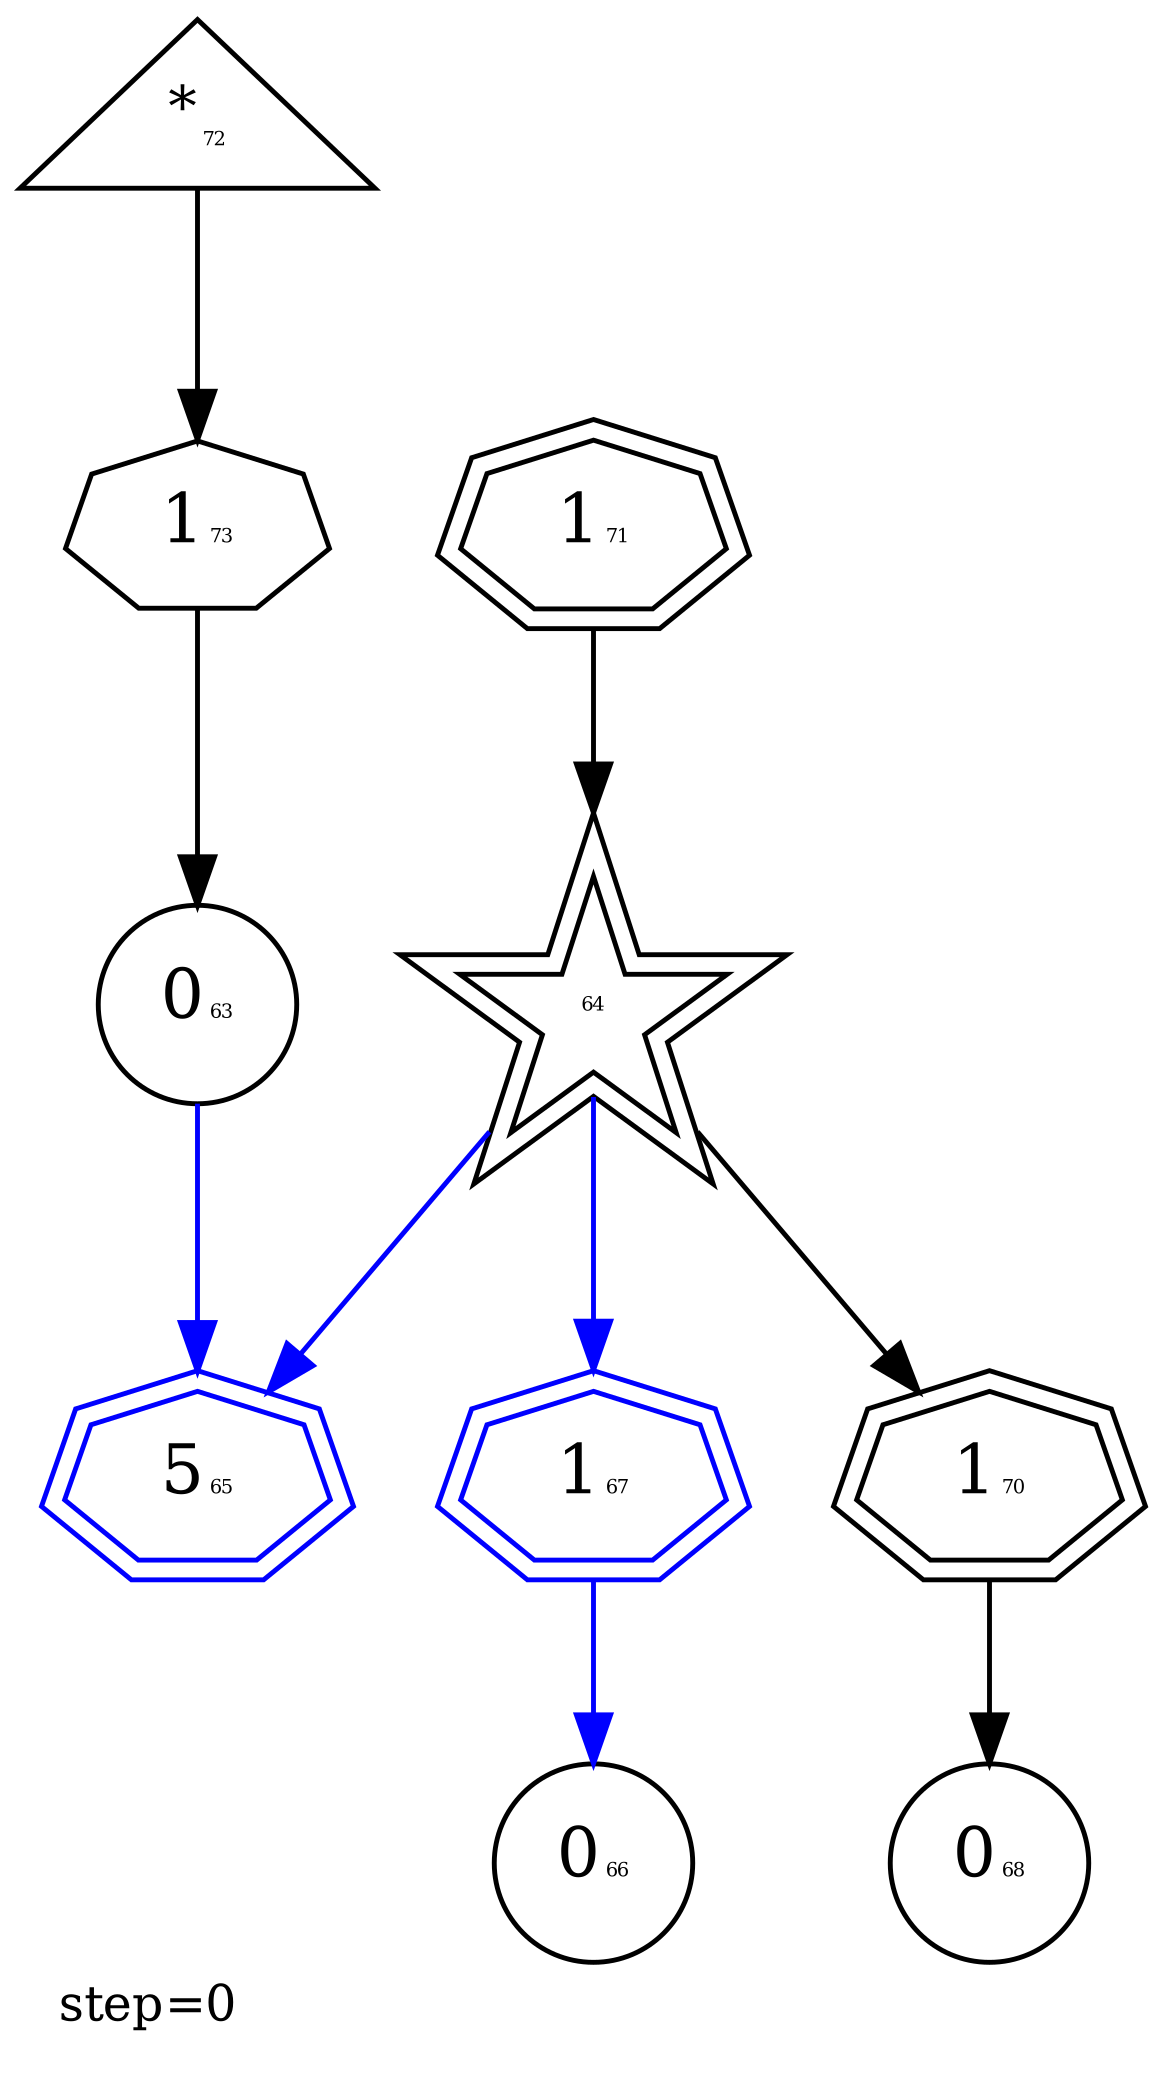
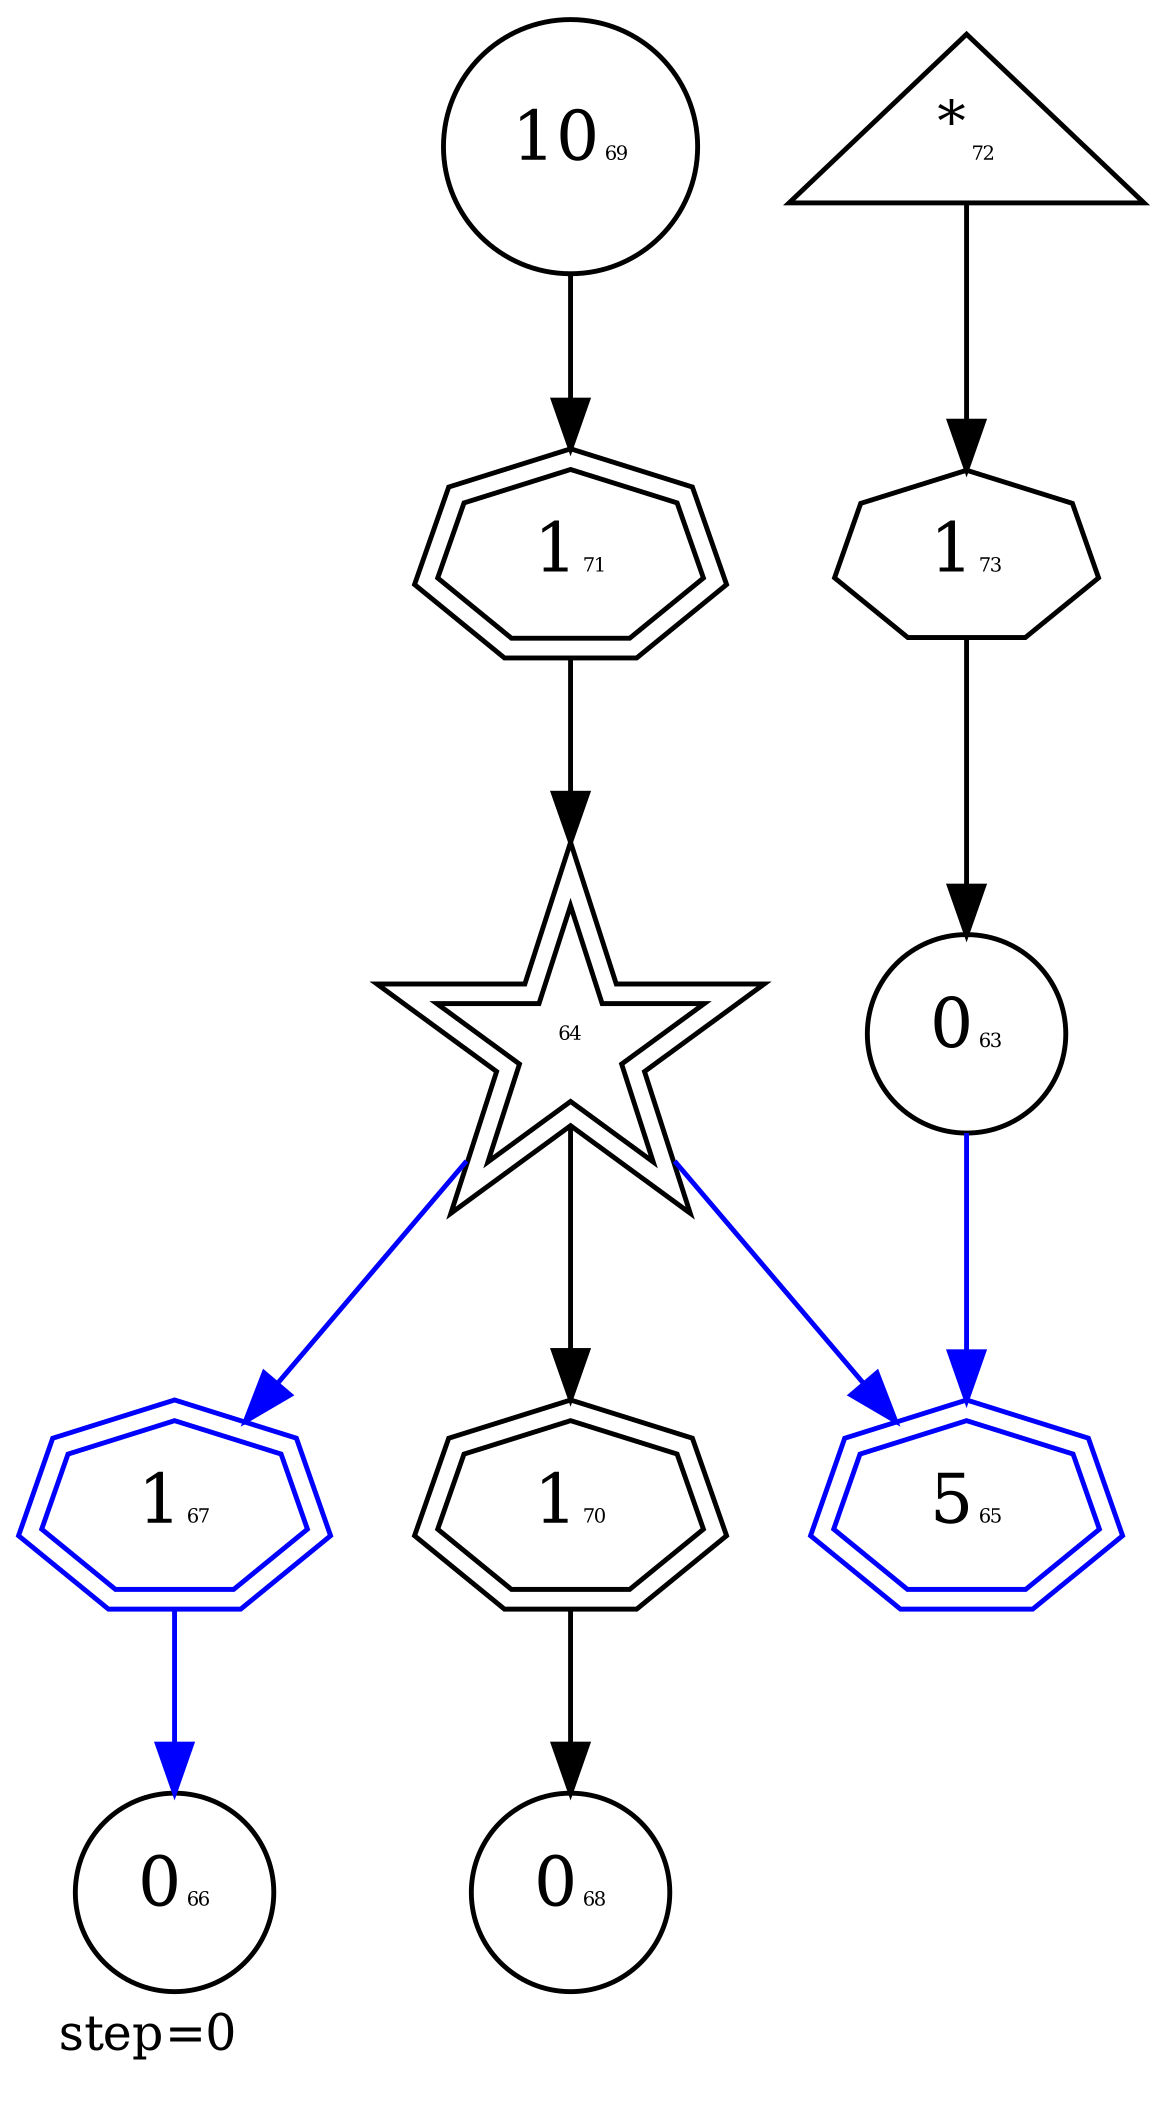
none -> (571, 147)
